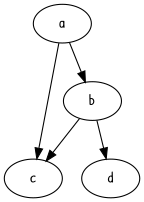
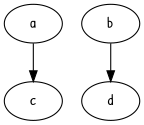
(75, 57) -> none
(66, 136) -> none
